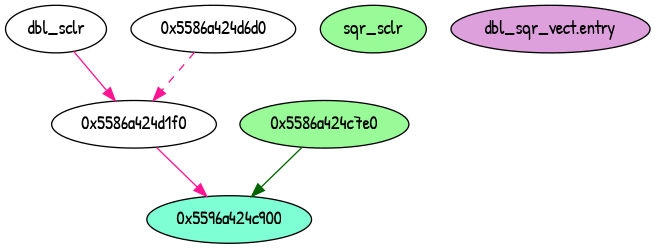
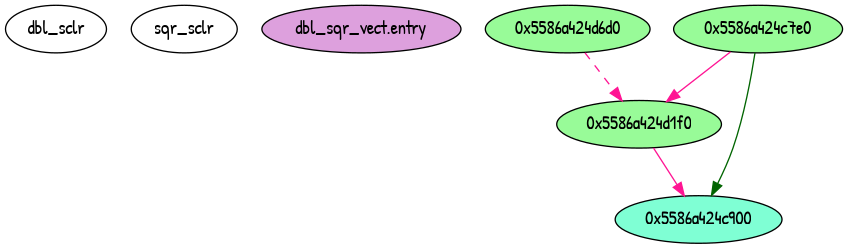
(213, 29) -> (568, 29)
(373, 29) -> (184, 29)
(90, 71) -> (704, 73)
(134, 124) -> (639, 124)
(229, 219) -> (699, 219)
